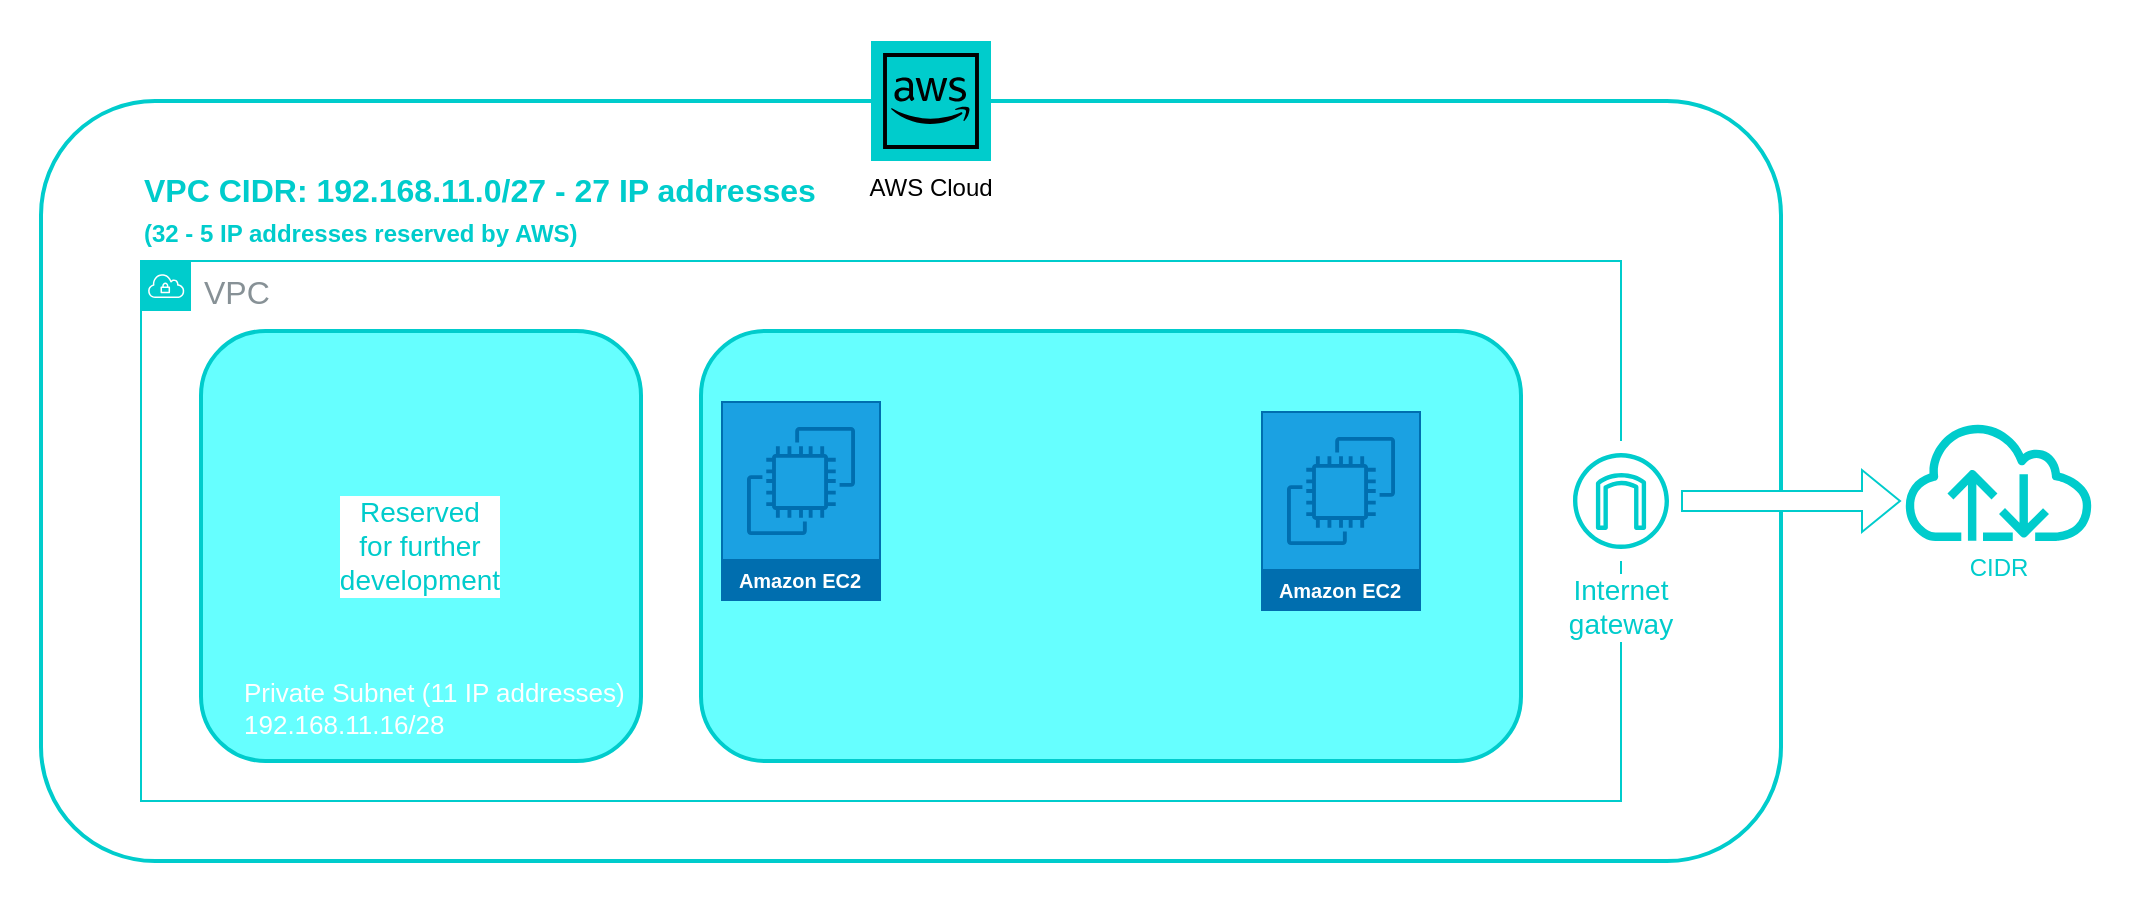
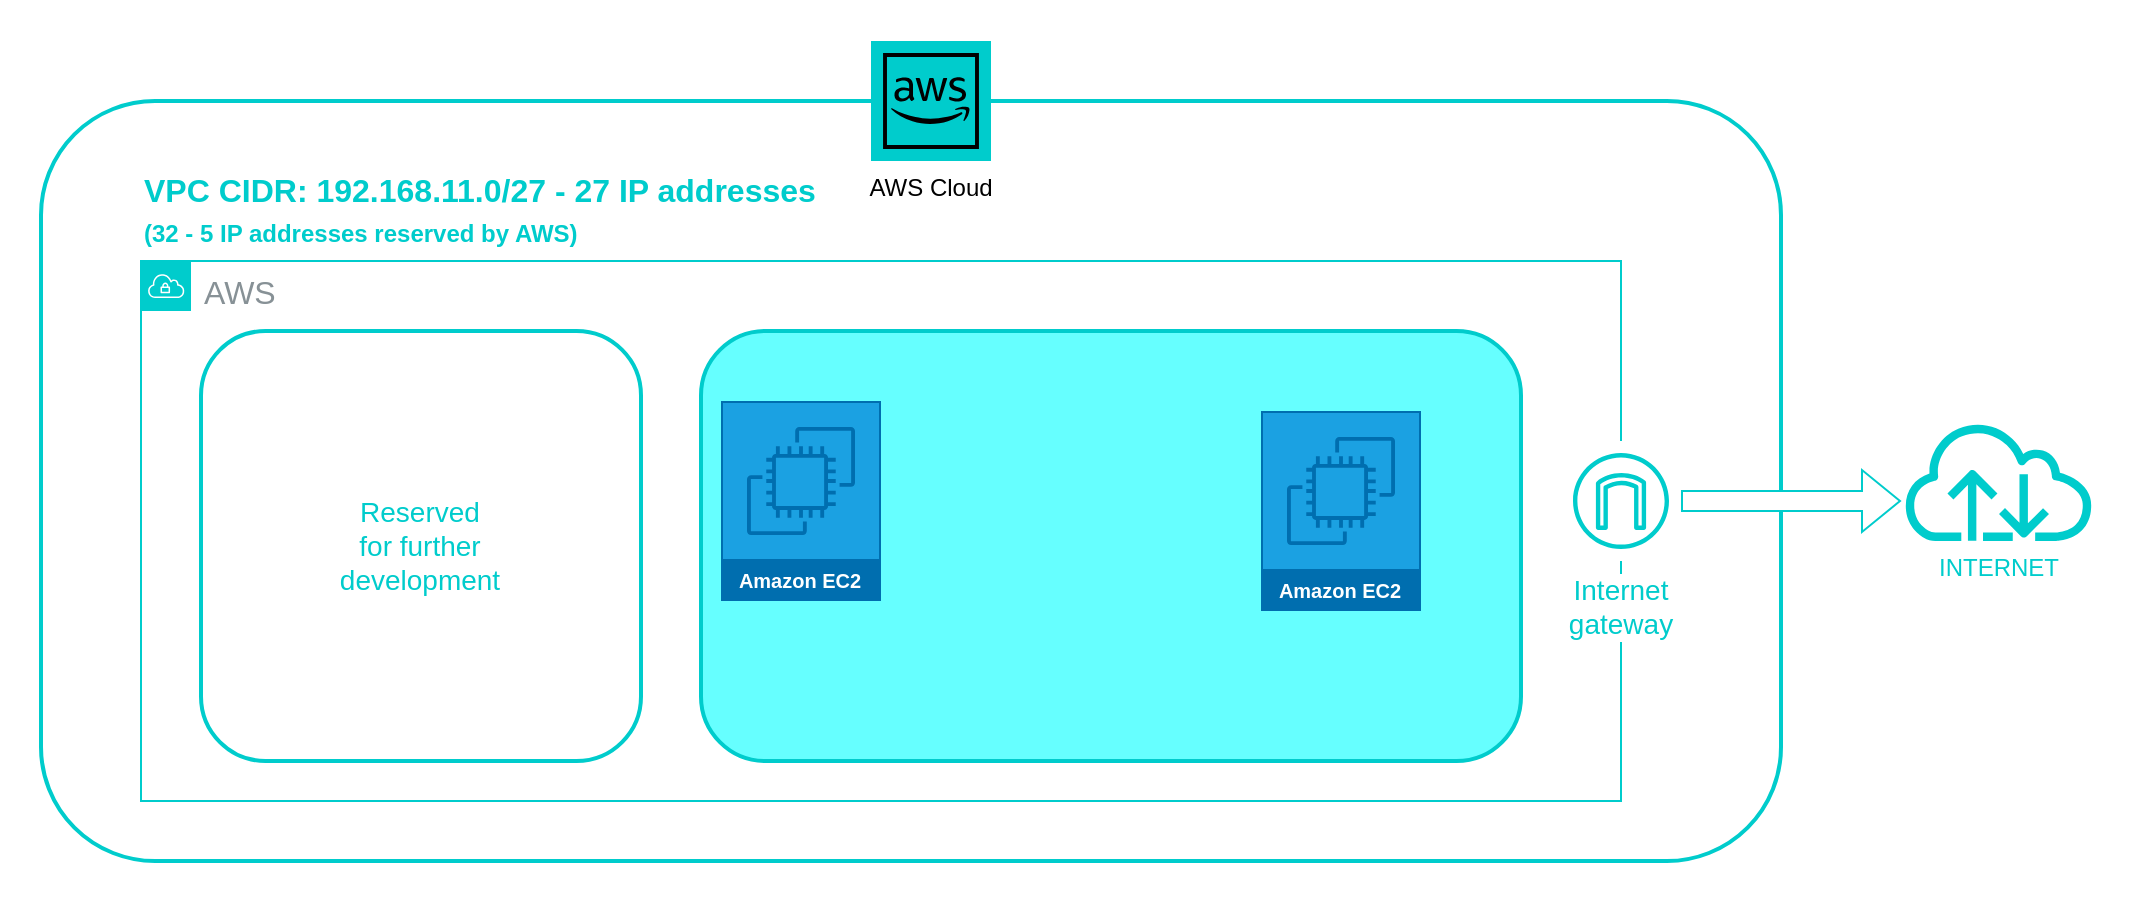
(225, 289) -> (225, 289)
(421, 546) -> (421, 546)
(2000, 569) -> (2000, 569)
